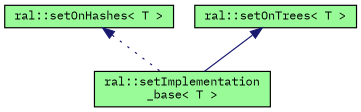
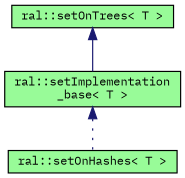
(136, 53) -> (93, 135)
